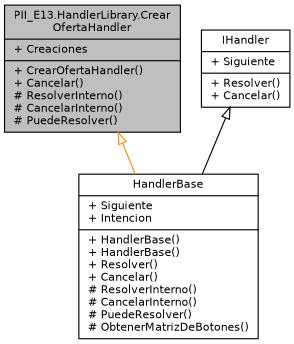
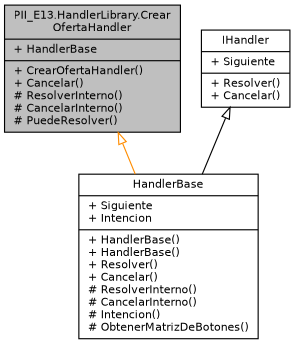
(51, 49) -> (56, 49)
(140, 315) -> (124, 315)
